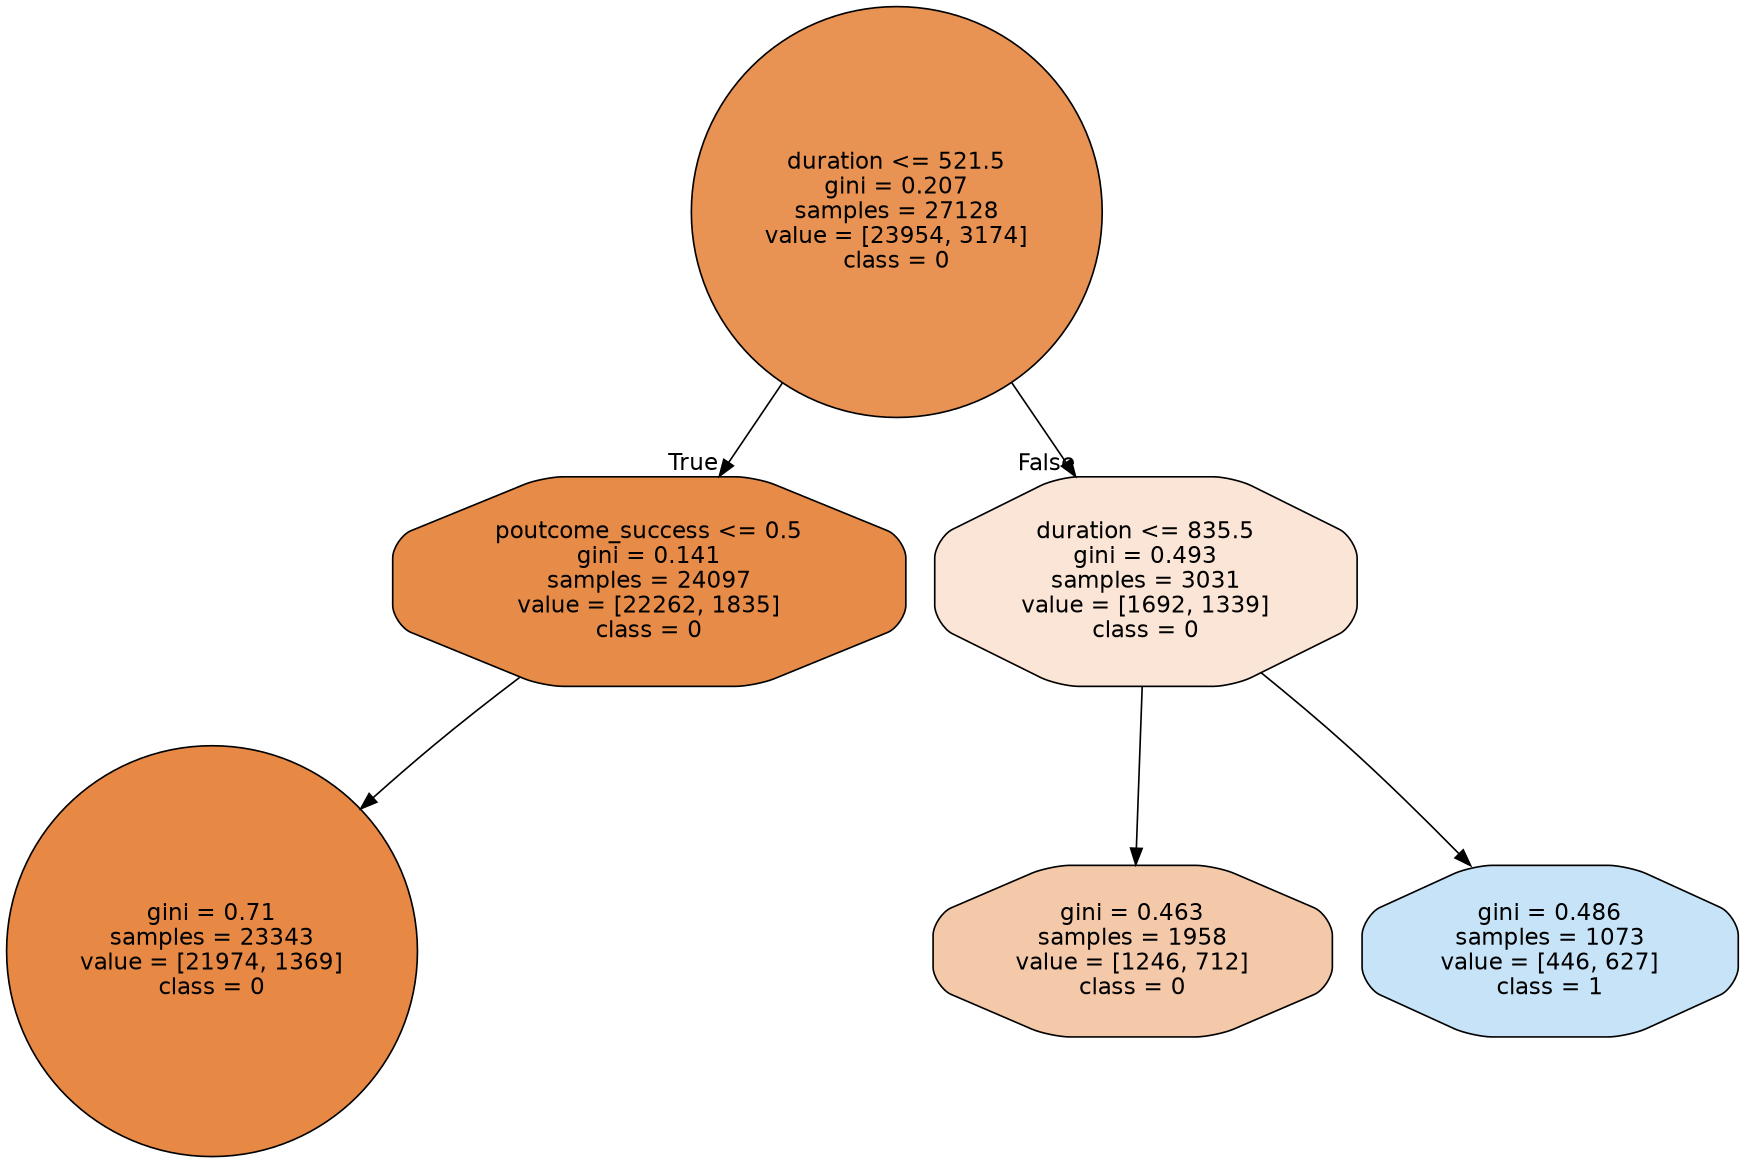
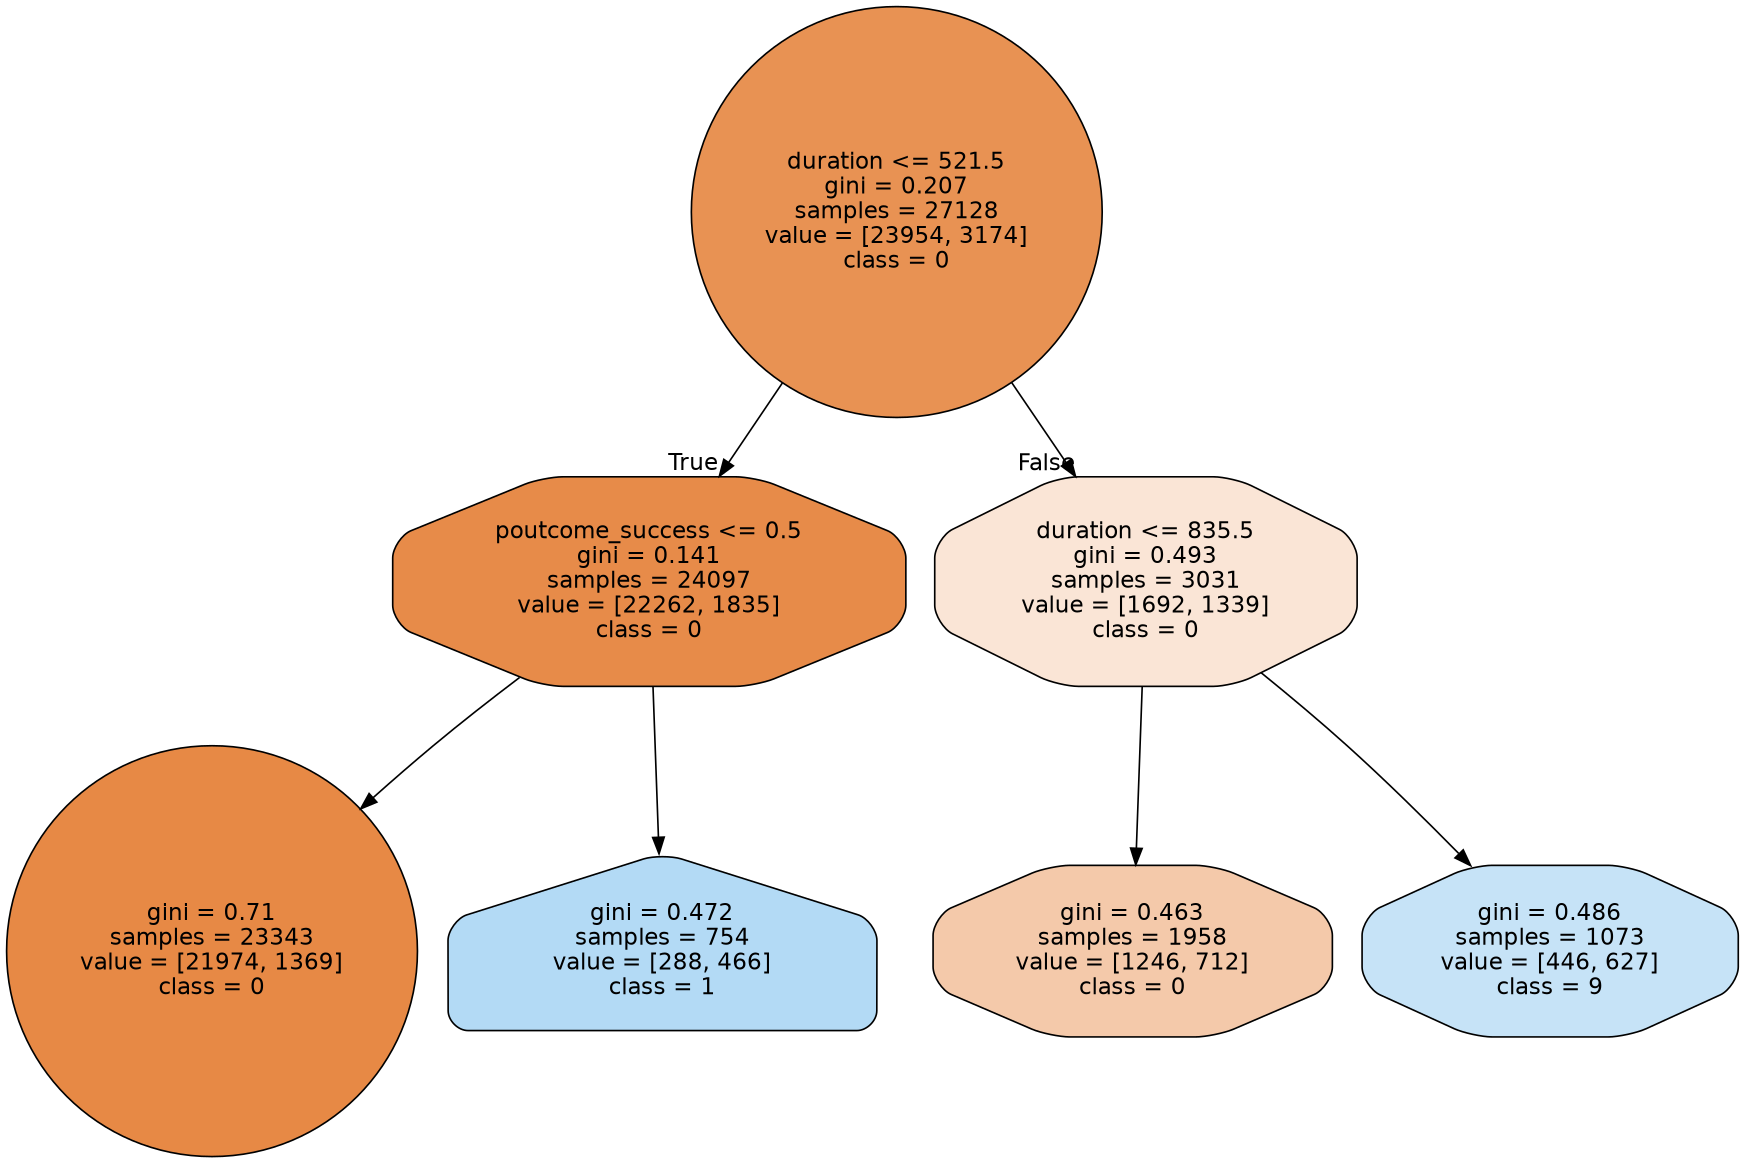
none -> (662, 951)
(1550, 951) -> (1550, 951)
